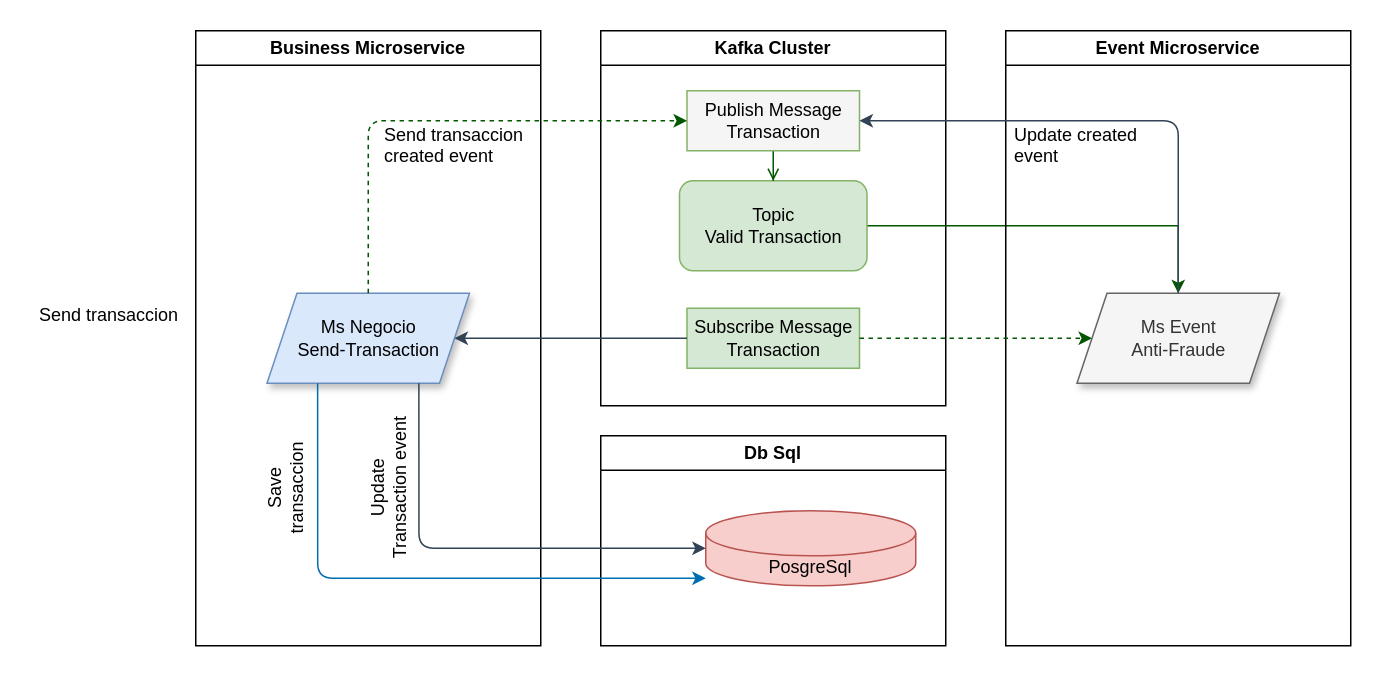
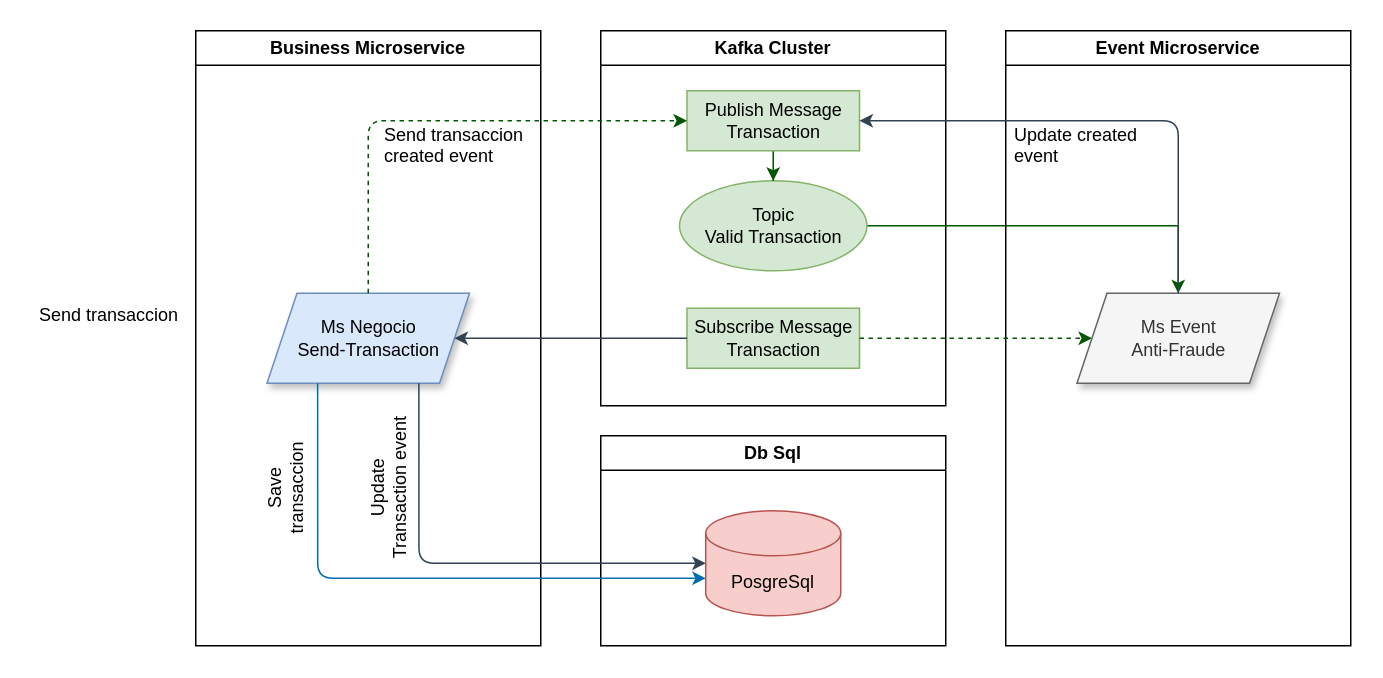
(773, 121) -> (773, 121)
(773, 171) -> (773, 169)
(773, 226) -> (773, 226)
(811, 548) -> (773, 563)
